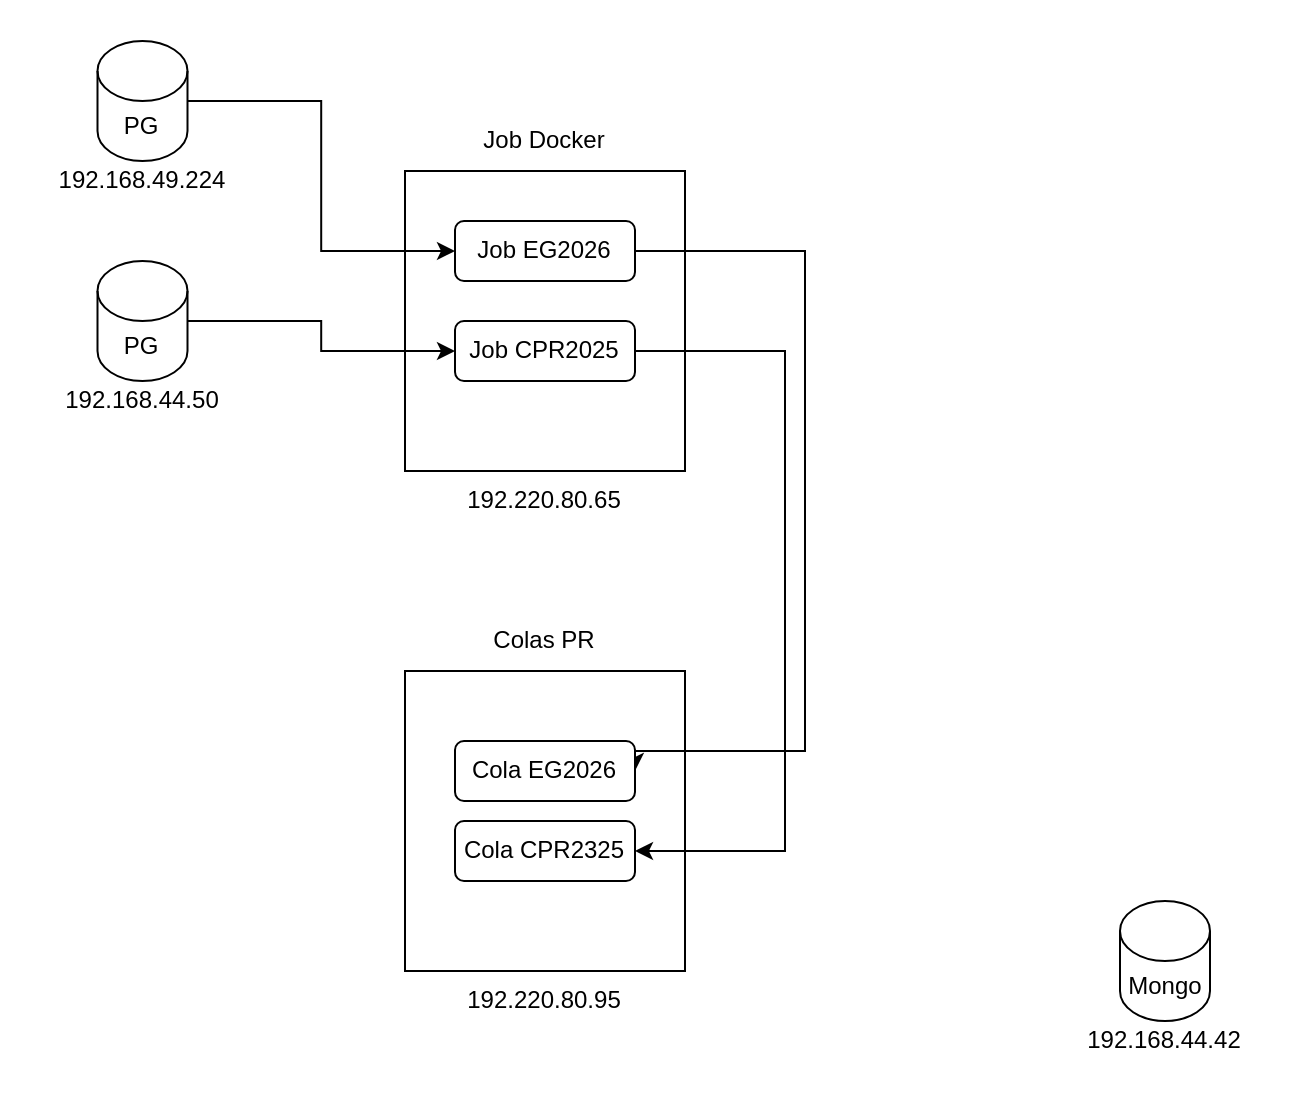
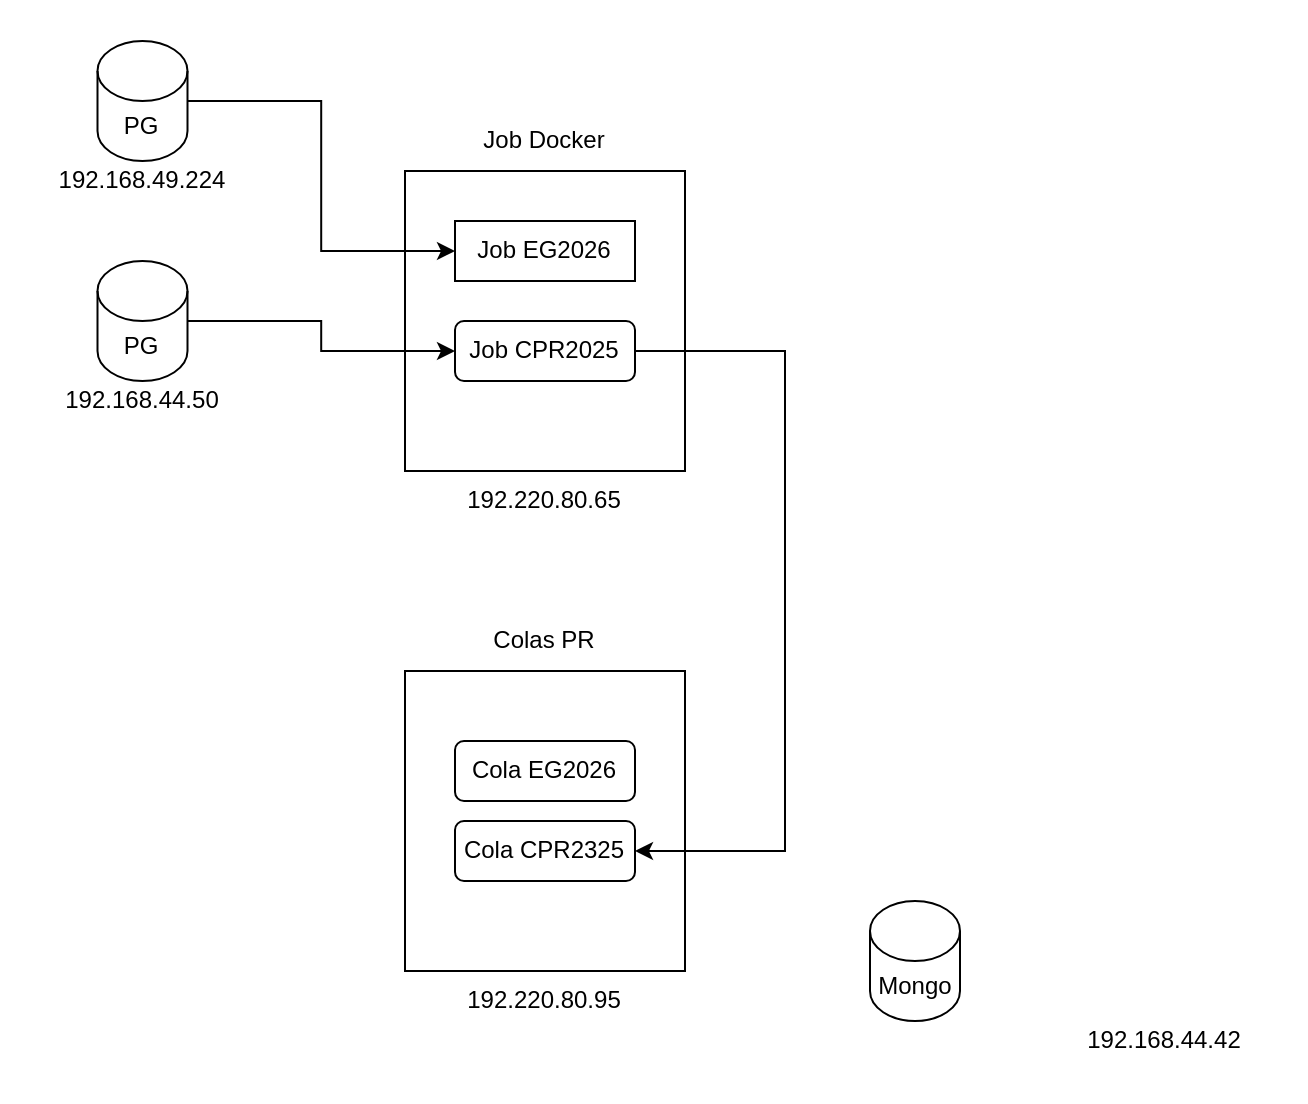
(545, 251) -> (545, 251)
(805, 504) -> none
(1165, 961) -> (915, 961)
